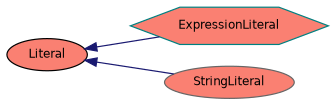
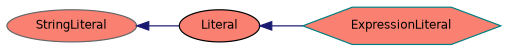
(135, 68) -> (164, 26)
